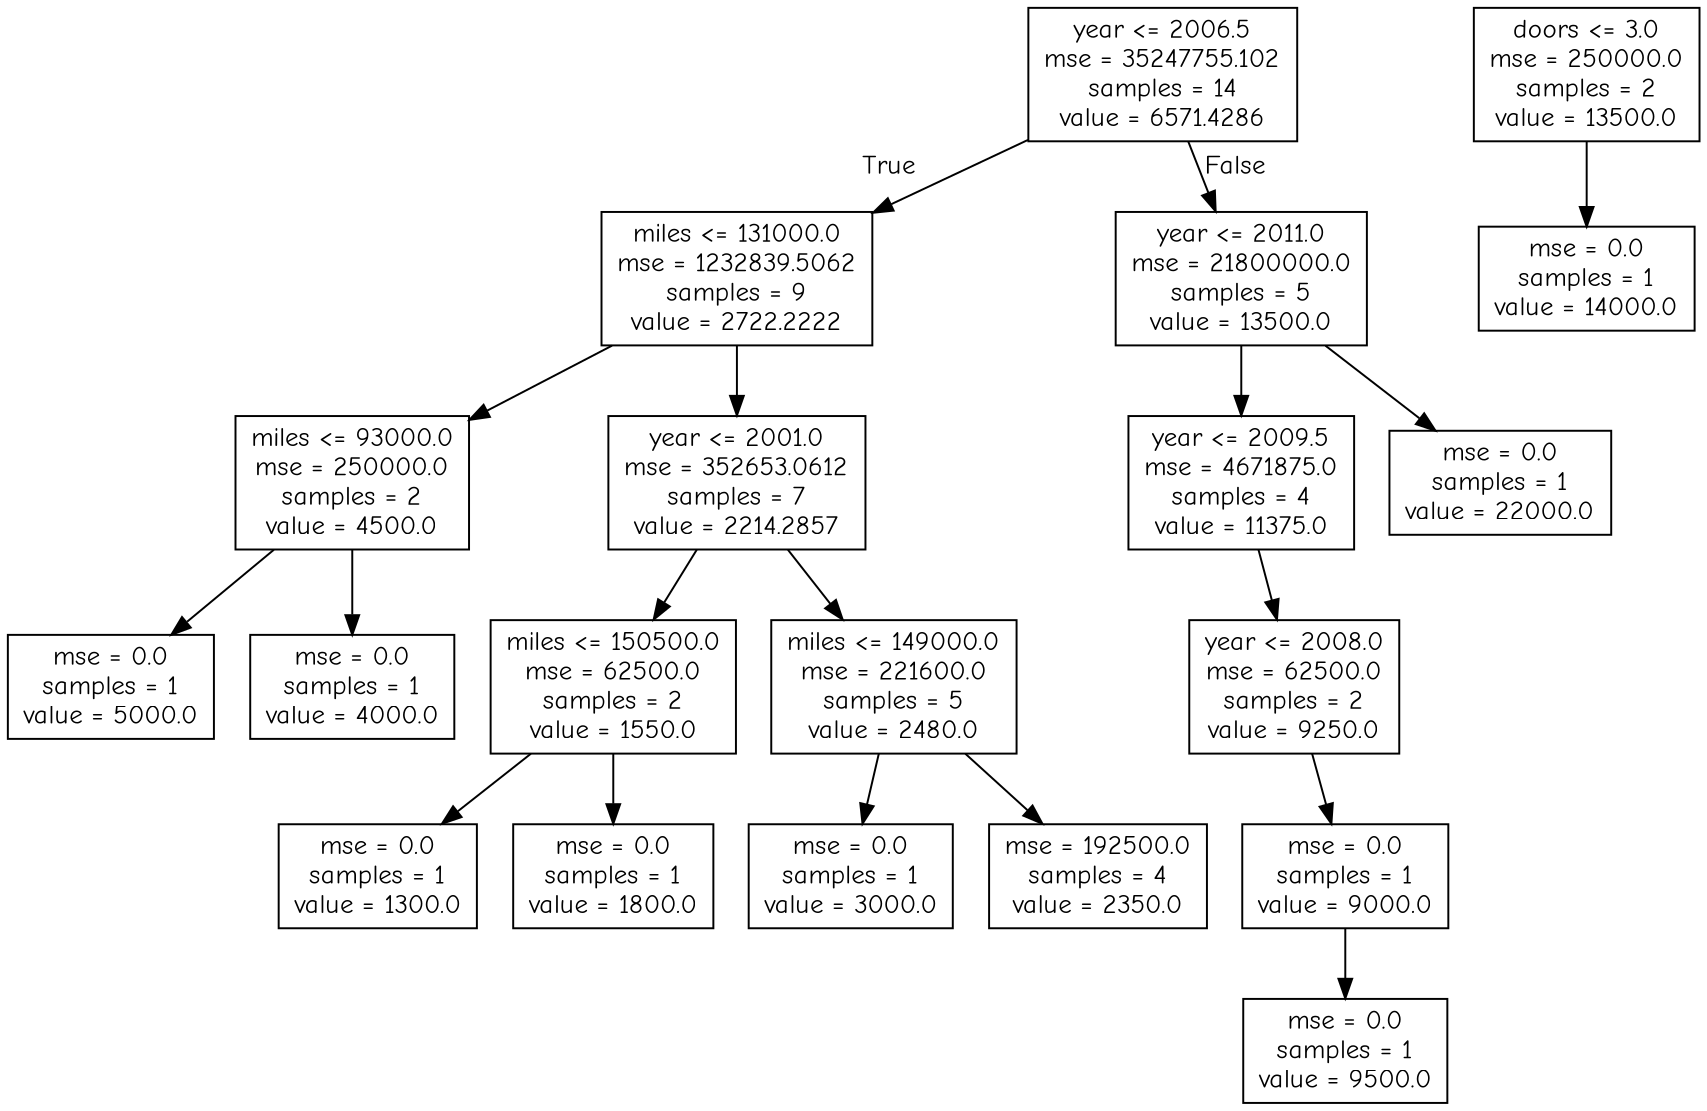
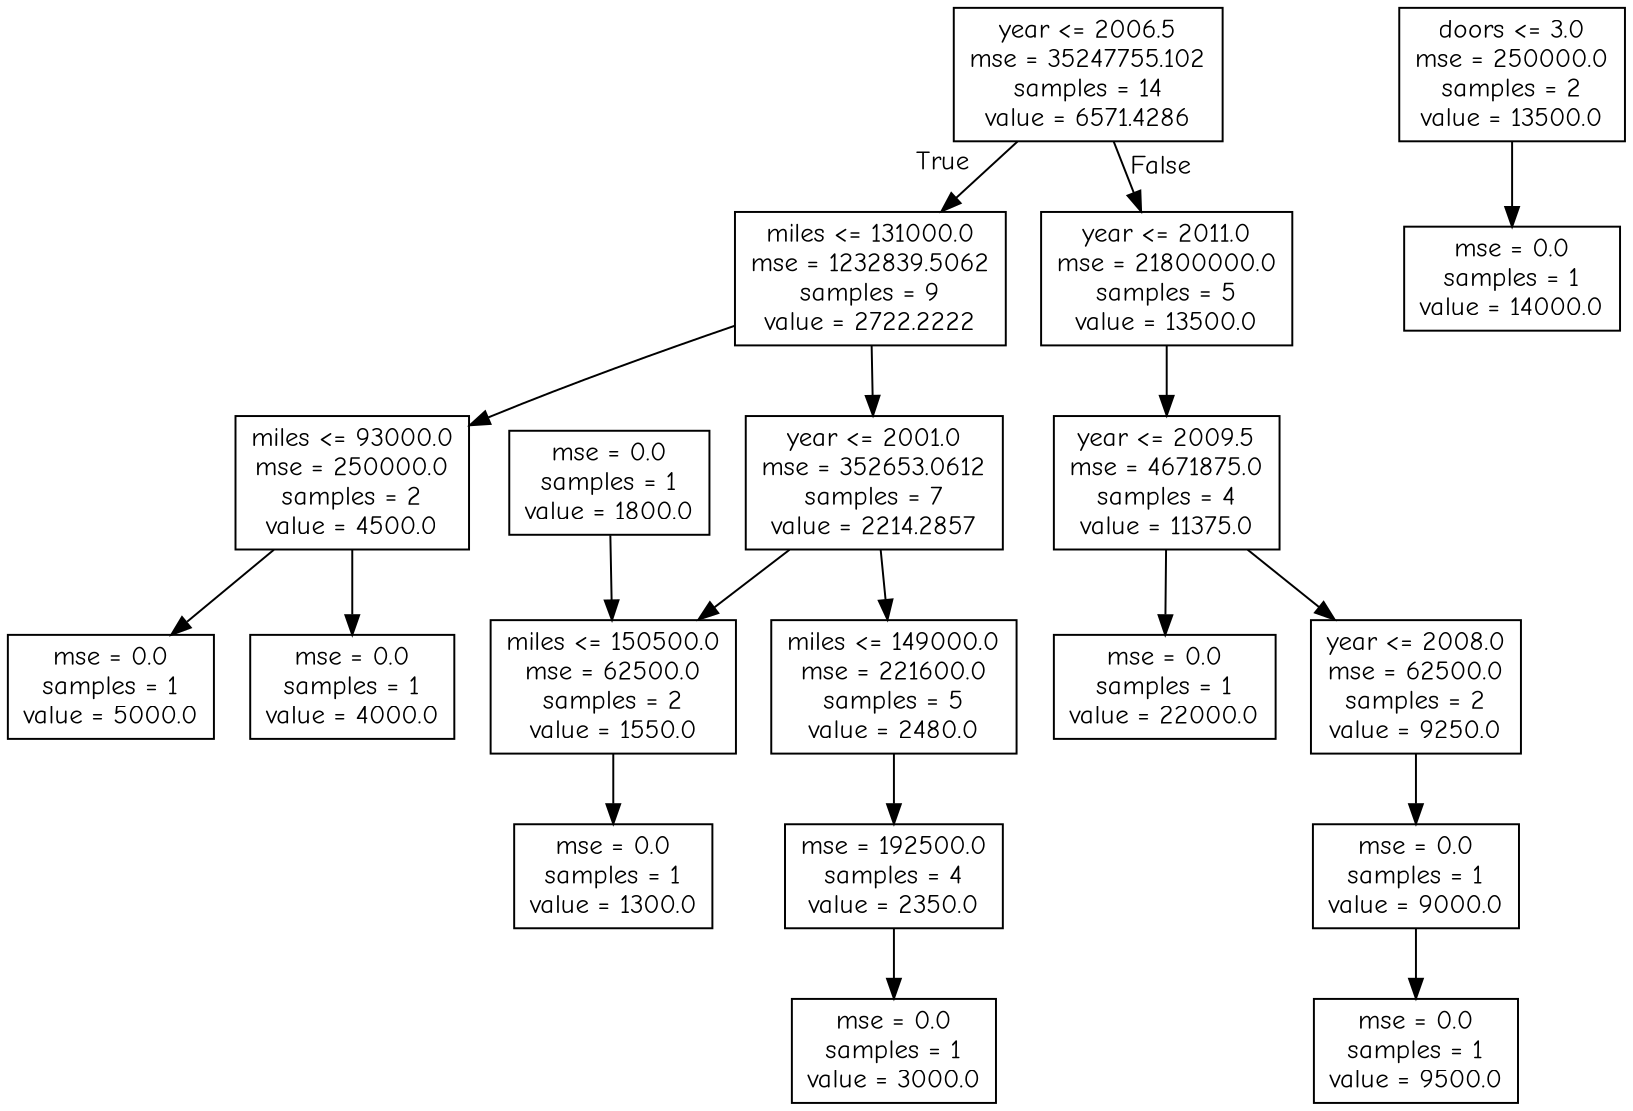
(1372, 382) -> (1166, 582)
(613, 779) -> (611, 568)
(873, 779) -> (894, 954)
